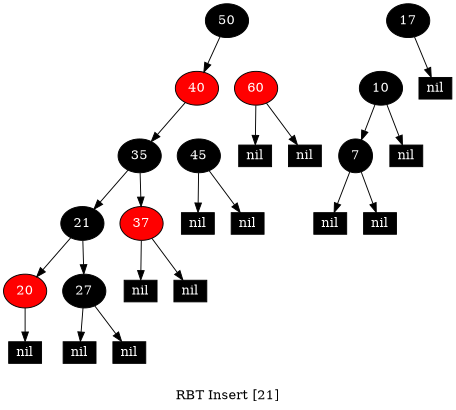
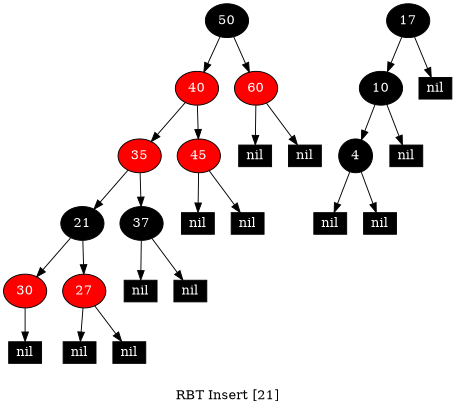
none -> (240, 50)
none -> (396, 50)
none -> (198, 117)
(140, 156) -> (140, 156)
(199, 156) -> (199, 156)
(356, 156) -> (356, 156)
(142, 223) -> (142, 223)
(25, 291) -> (25, 291)
(84, 291) -> (84, 291)
